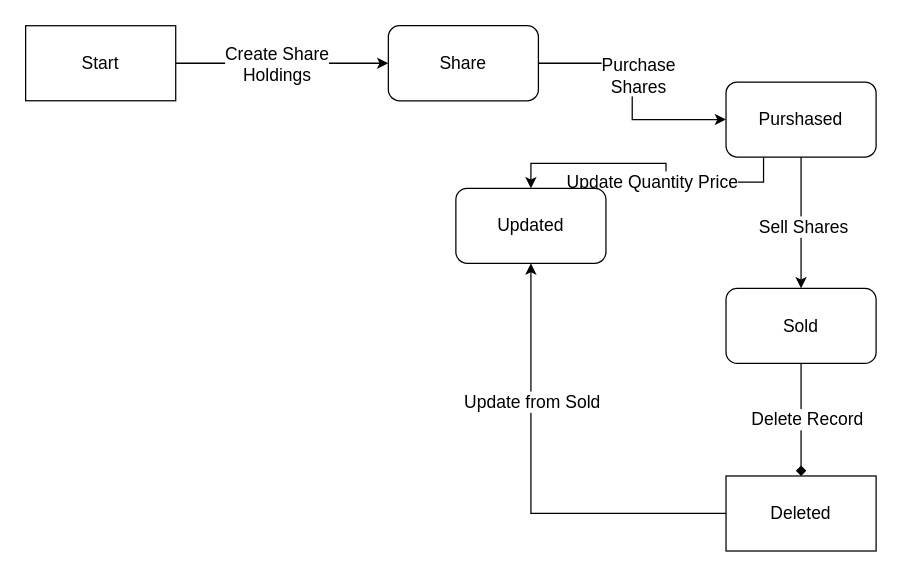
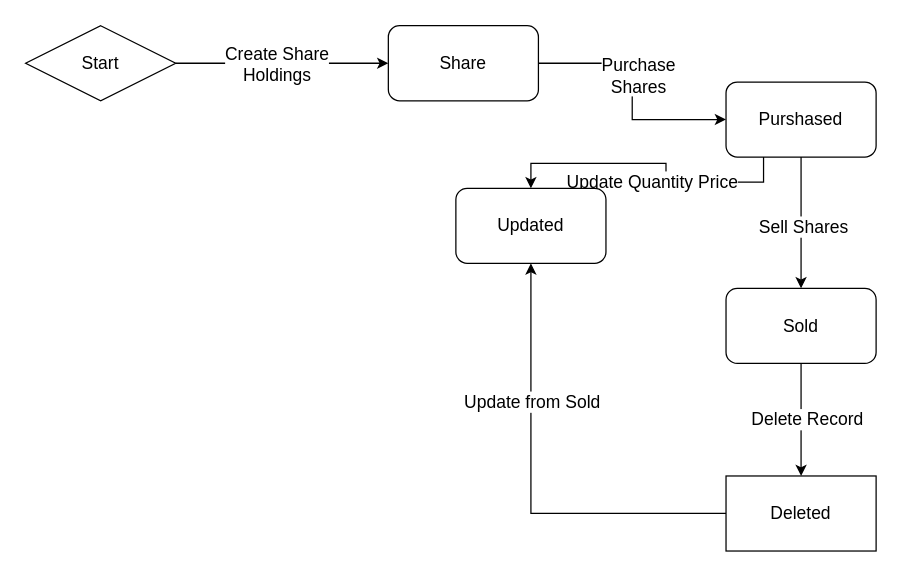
(101, 63) -> (101, 63)
(801, 465) -> (801, 466)
